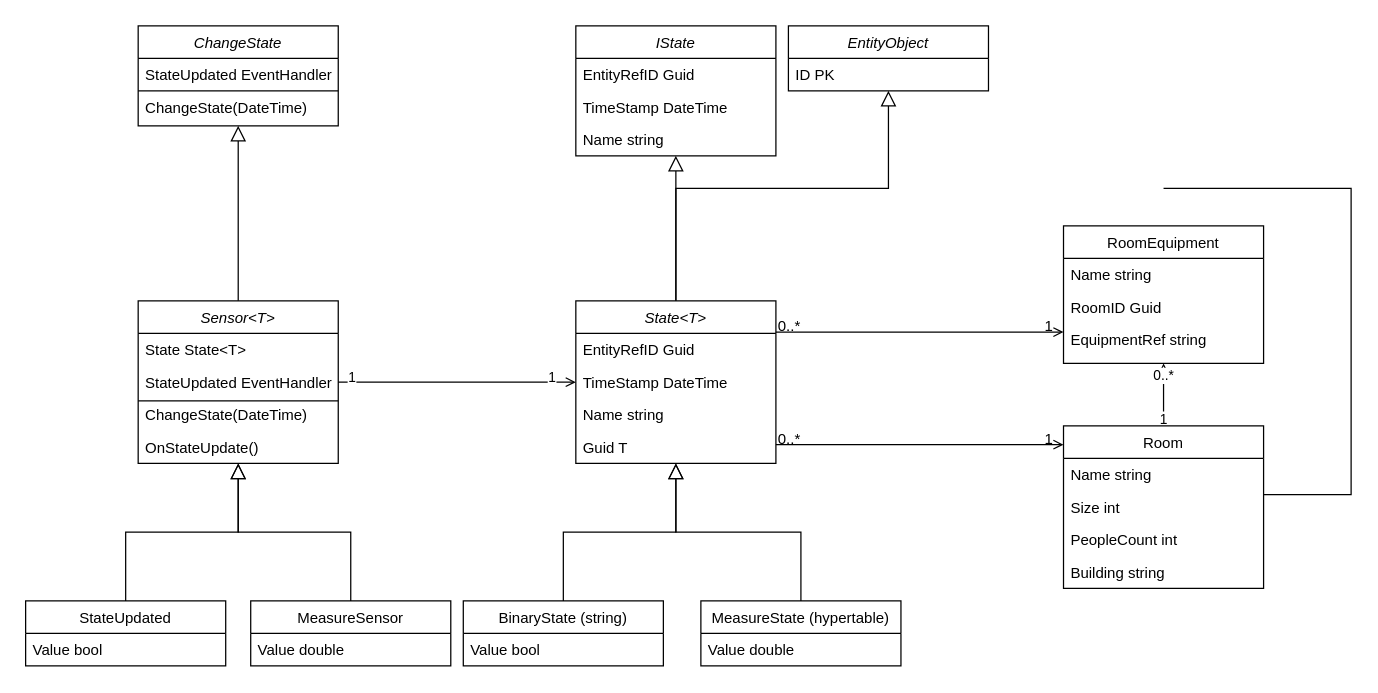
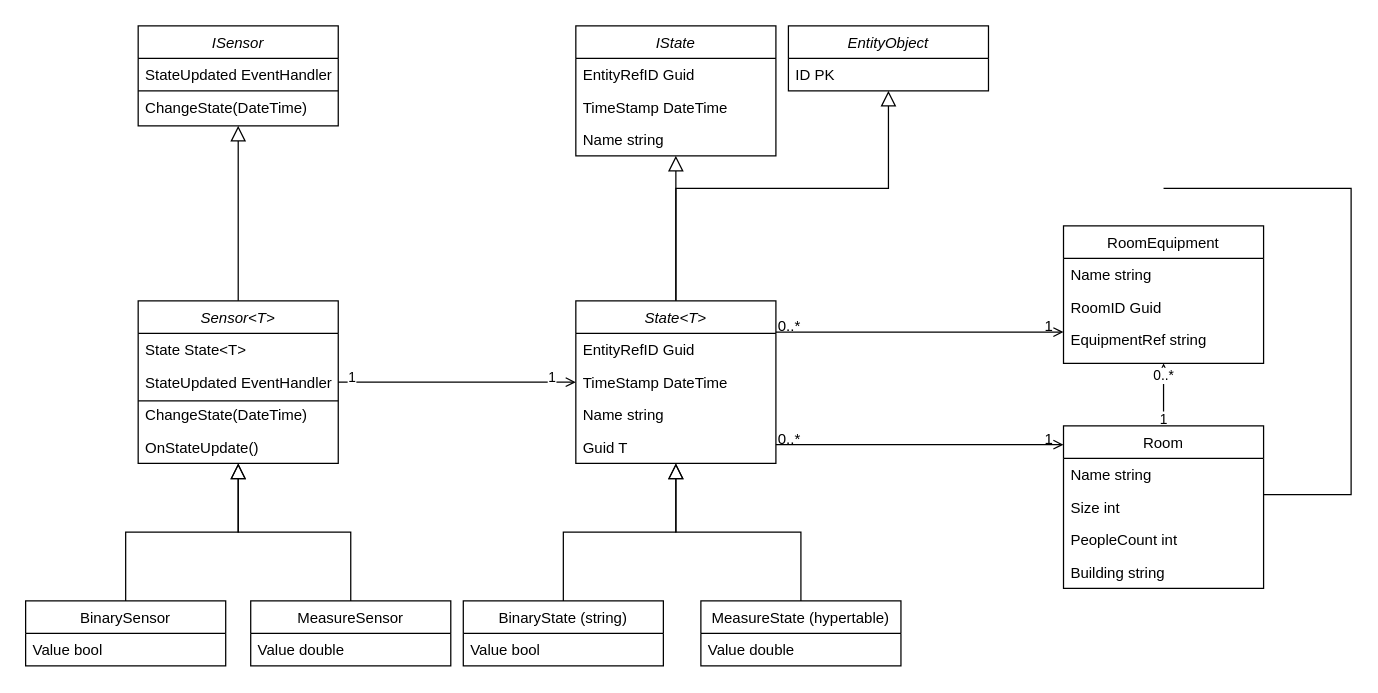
(238, 43) -> (238, 43)
(125, 618) -> (125, 618)
